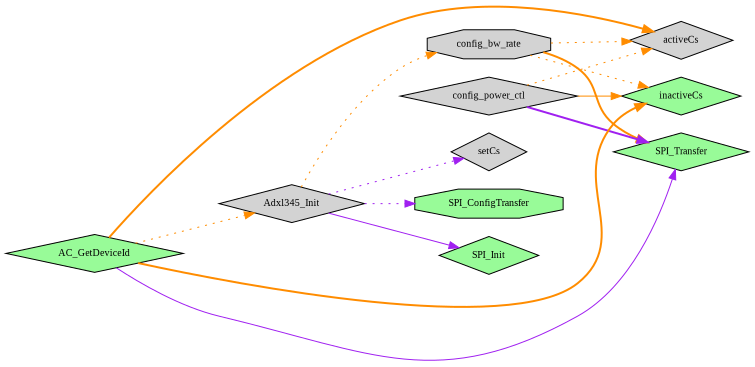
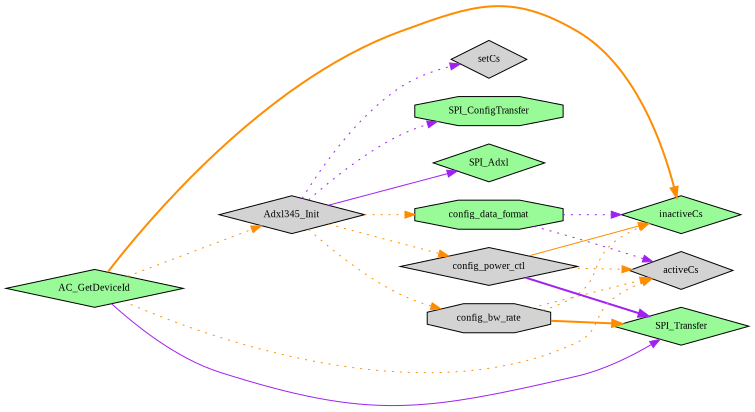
(345, 44) -> (393, 371)
none -> (489, 215)
none -> (384, 239)
(489, 255) -> (489, 163)
